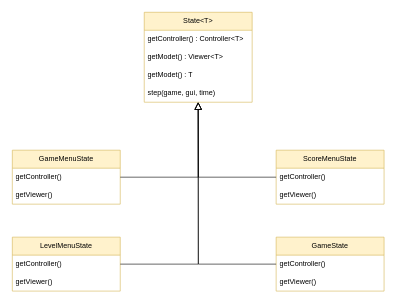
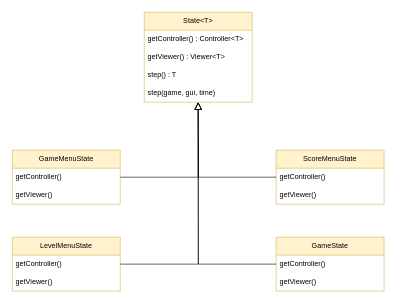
(189, 57) -> (190, 57)
(173, 75) -> (165, 75)
